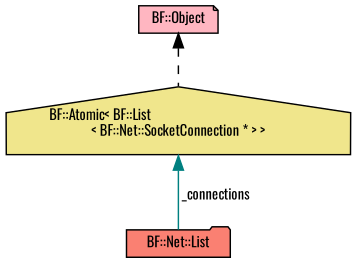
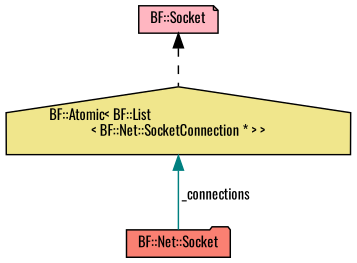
(178, 19) -> (178, 19)
(178, 244) -> (178, 244)
